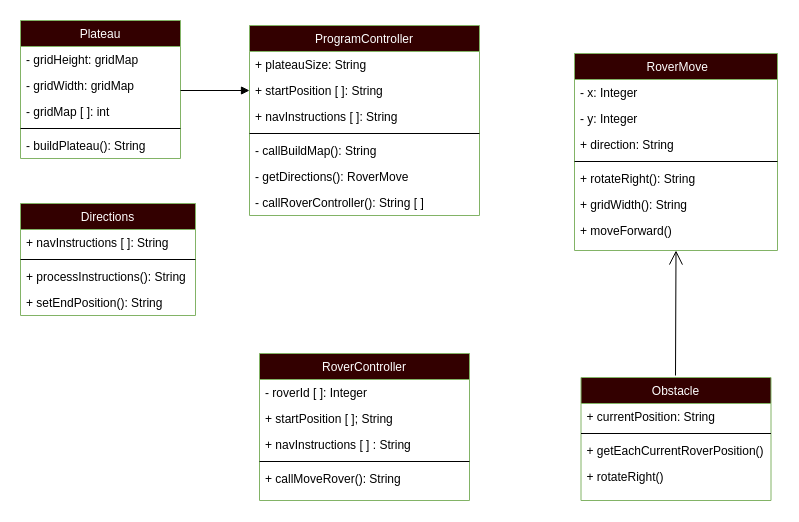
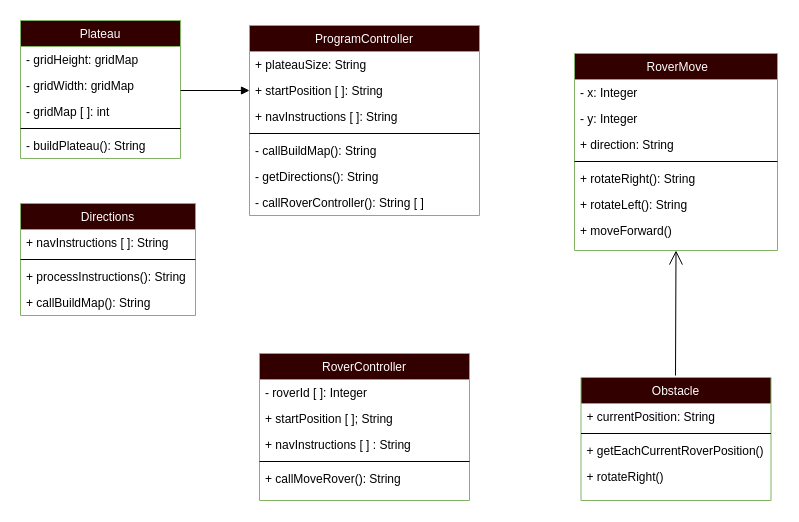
(341, 177) -> (330, 177)
(641, 205) -> (648, 205)
(104, 303) -> (94, 303)
